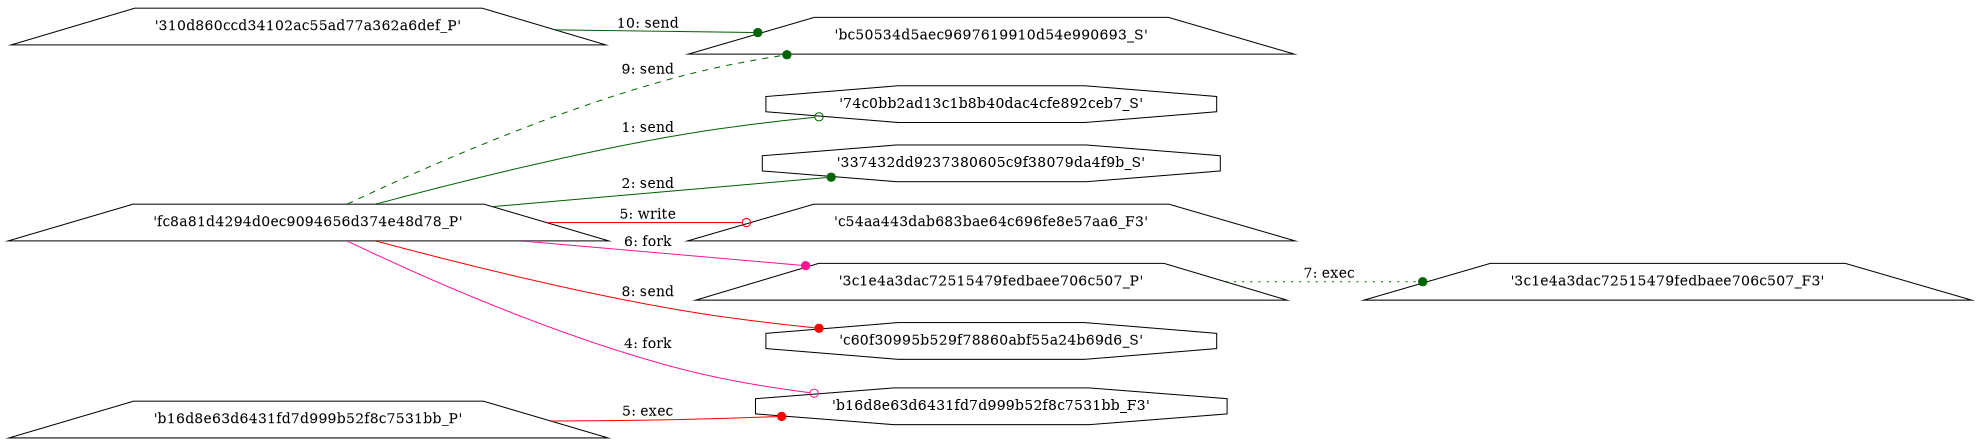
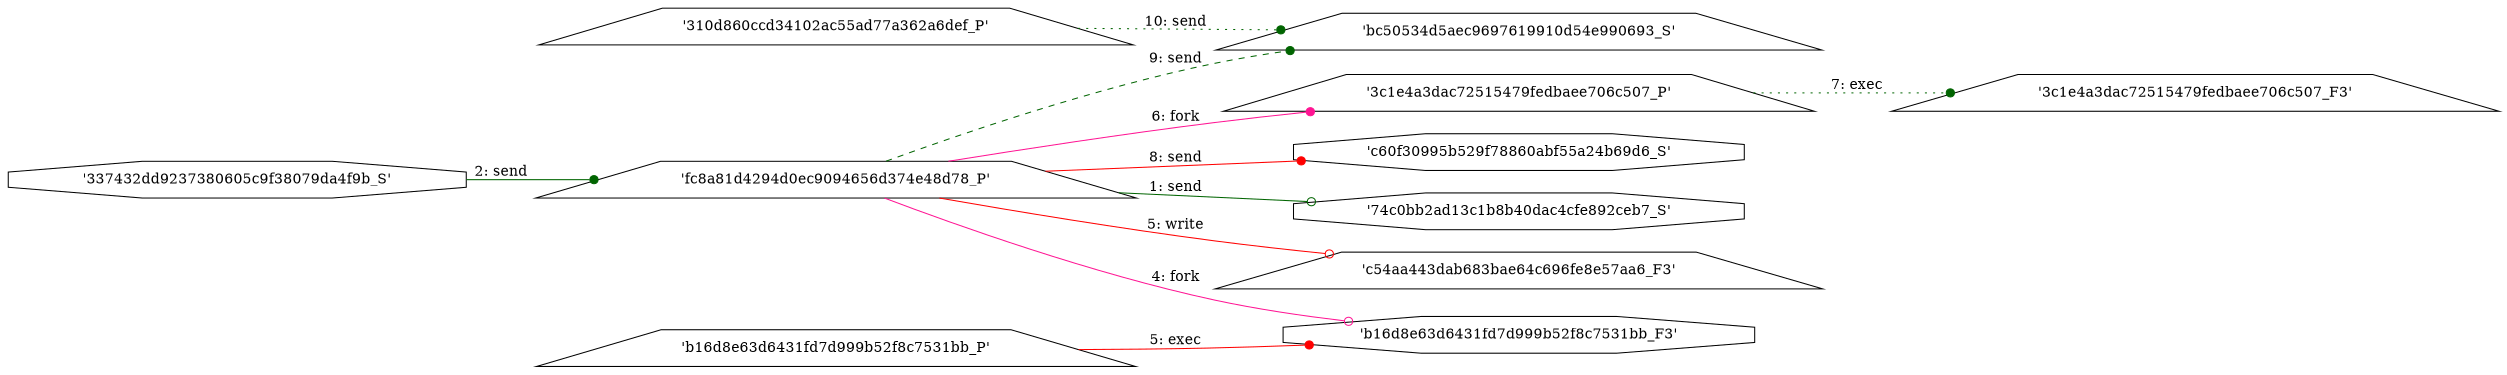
(654, 31) -> (1177, 29)
(660, 192) -> (528, 180)
